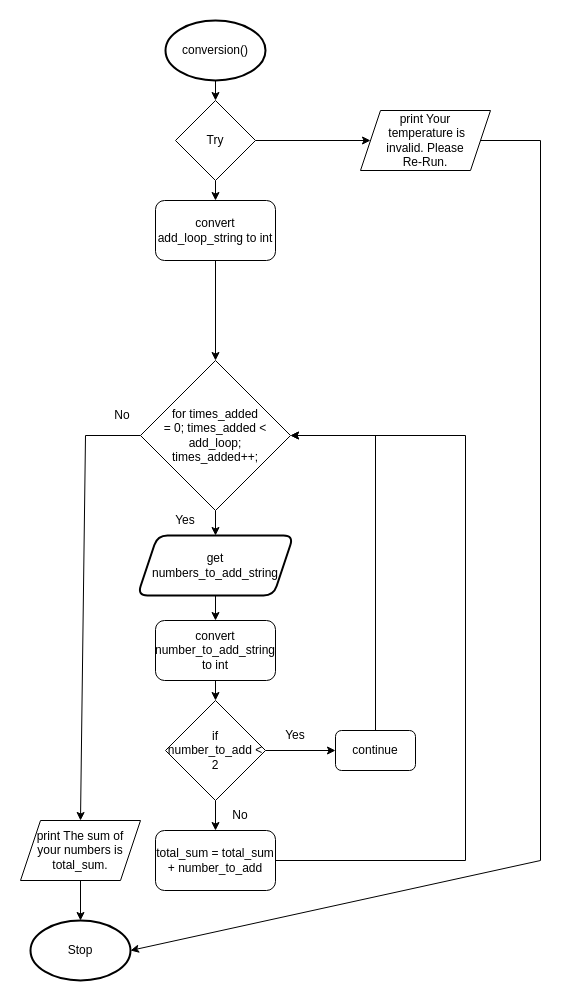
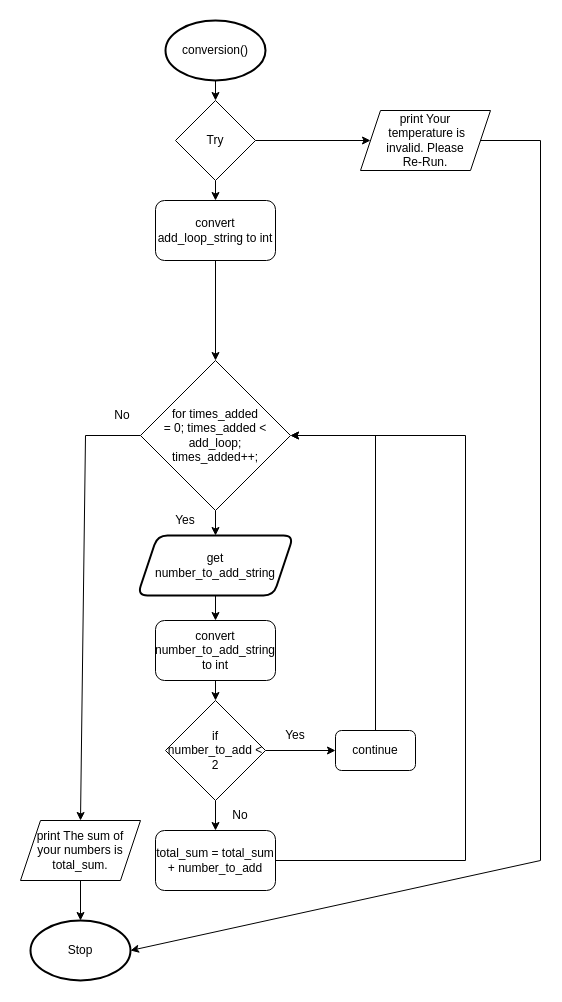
(216, 566) -> (216, 566)
